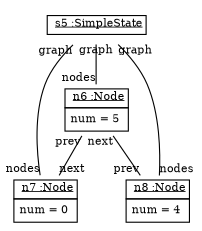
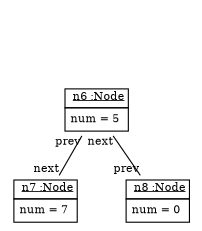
(96, 24) -> none
(44, 210) -> (44, 210)
(156, 210) -> (156, 210)
